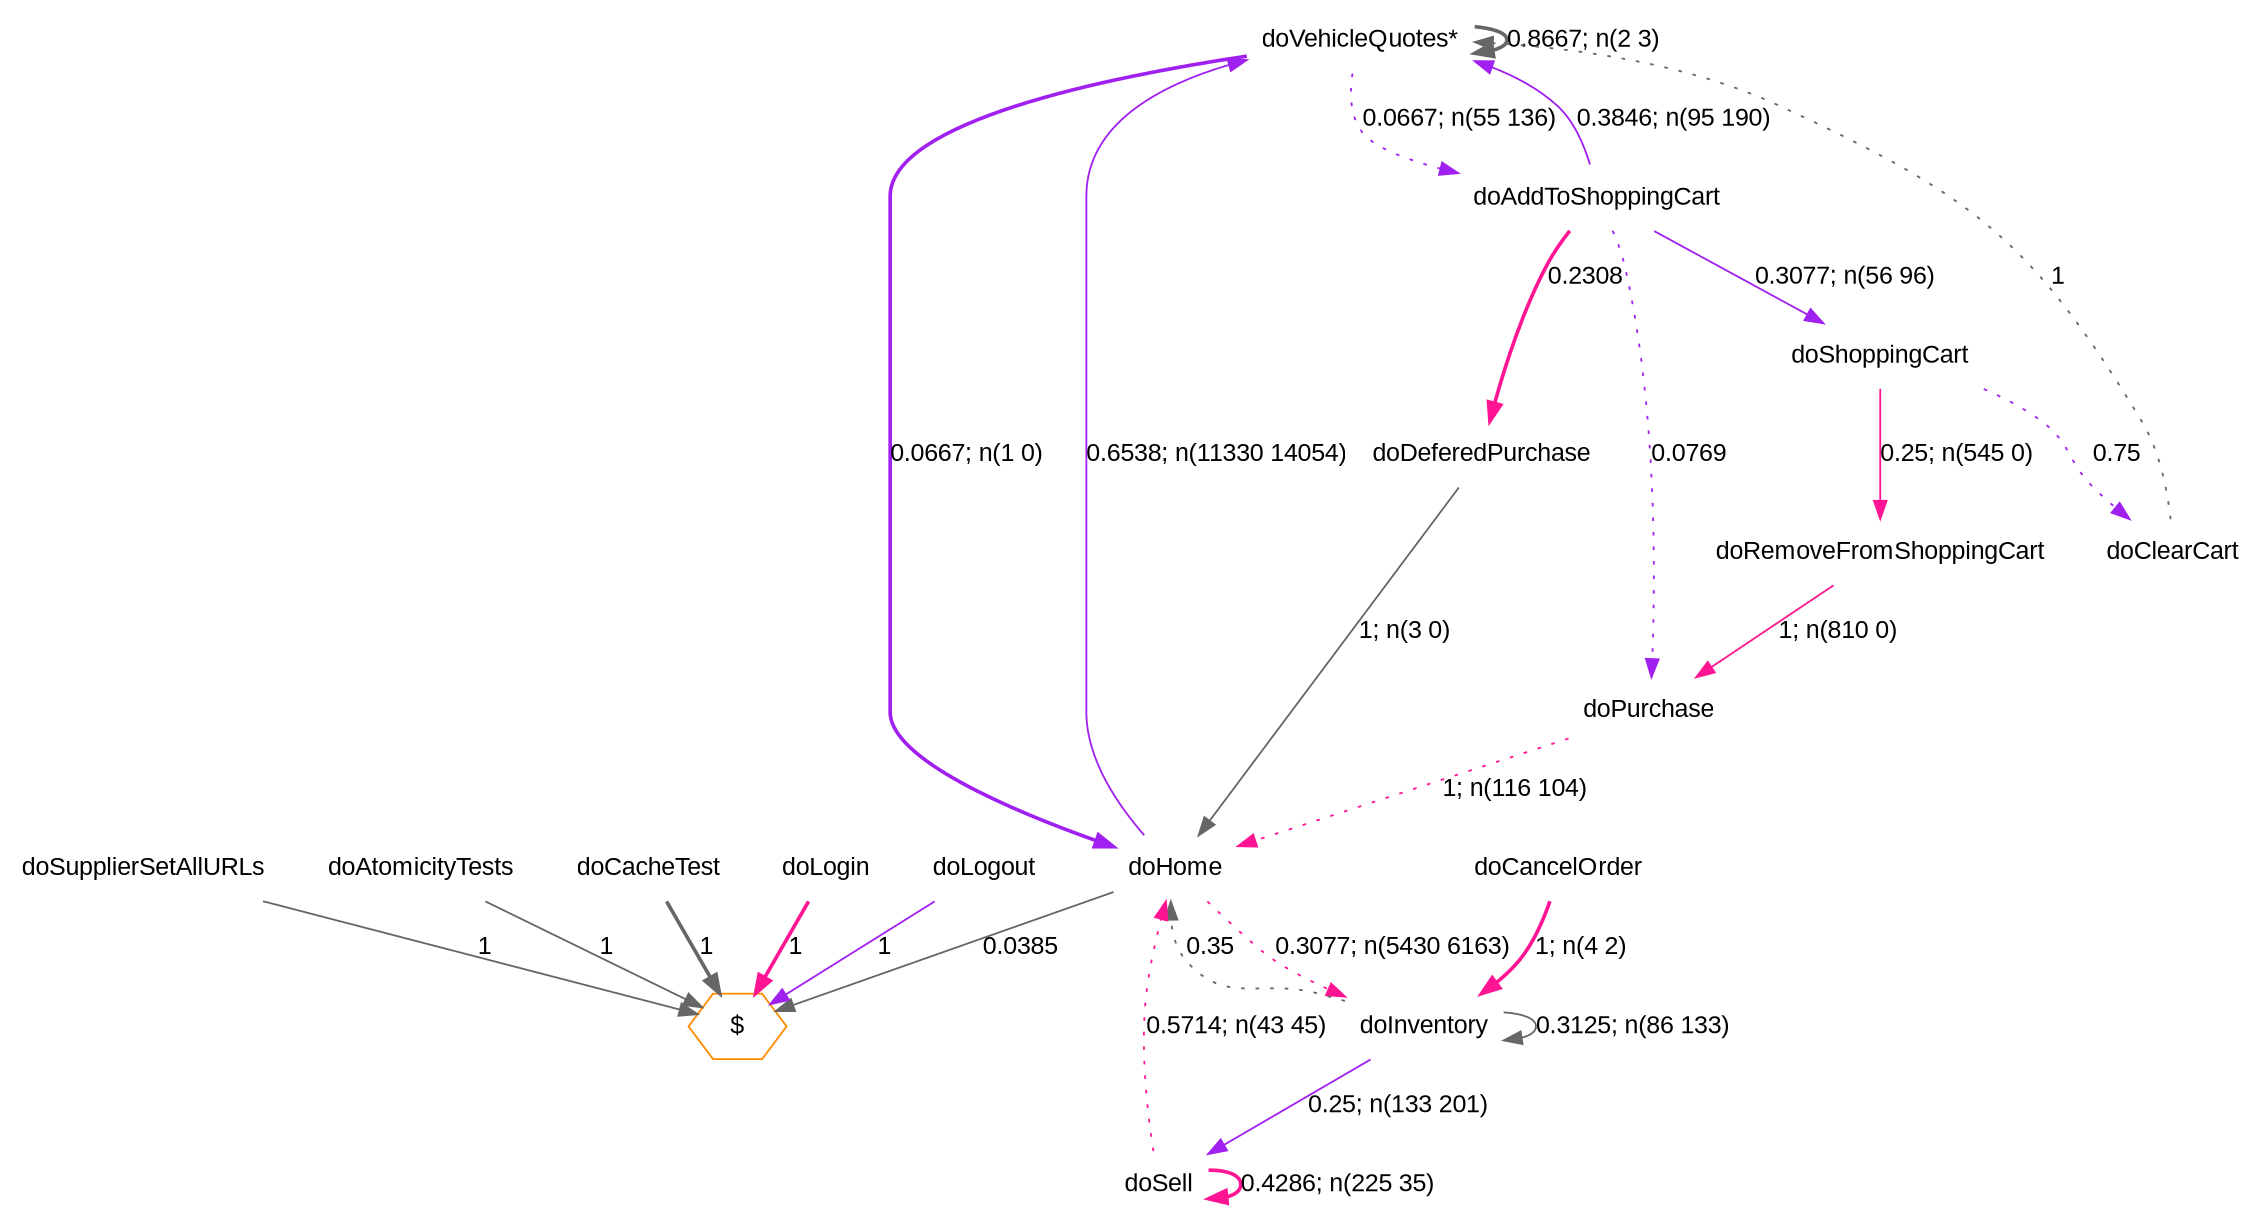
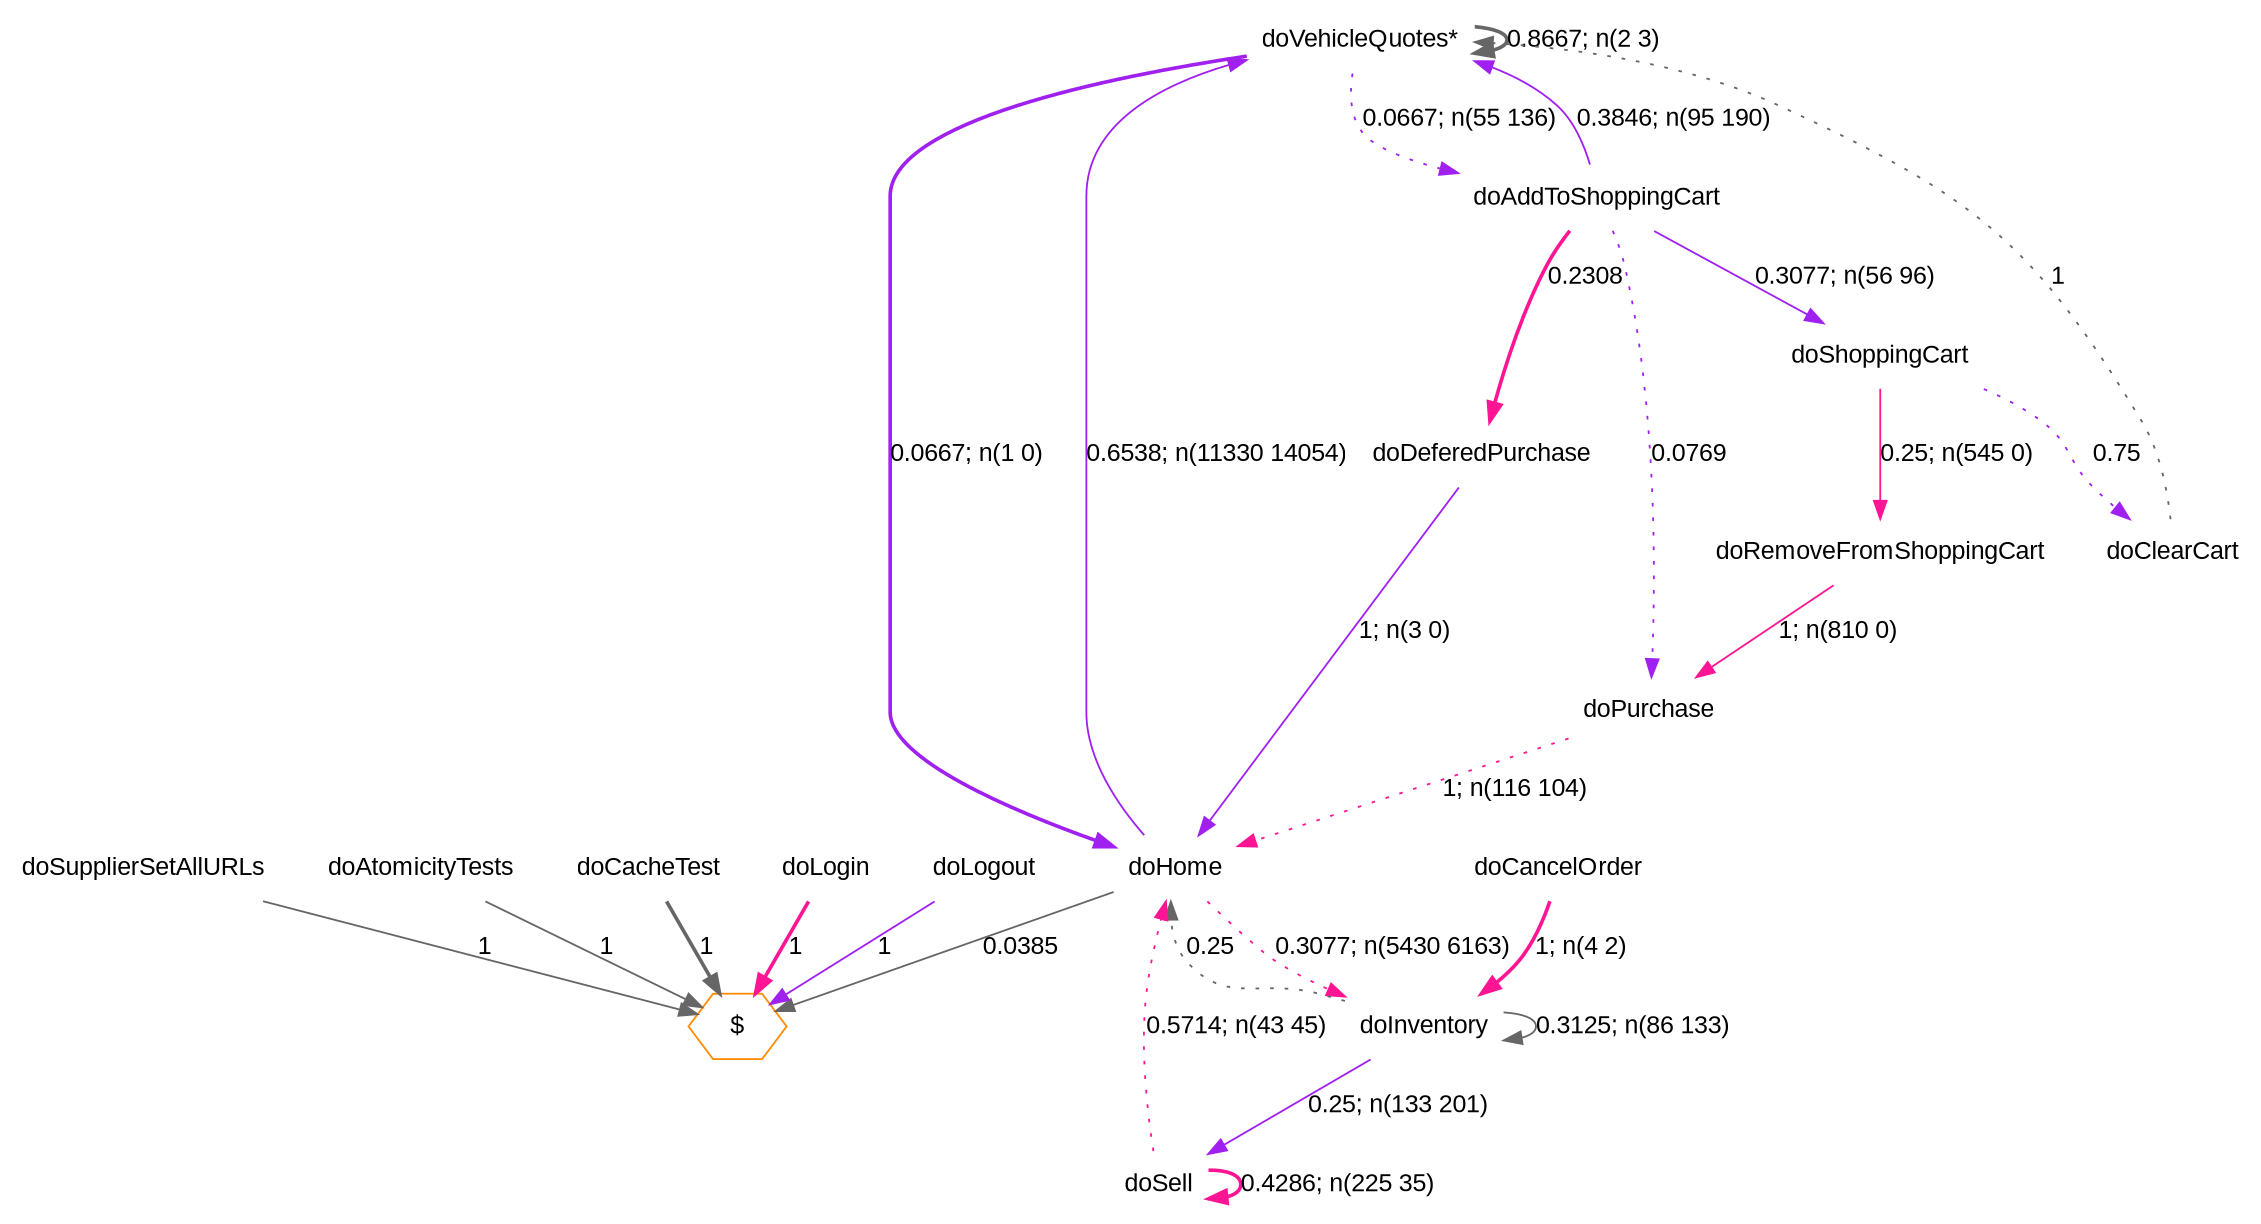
(1334, 654) -> (1334, 654)
(1211, 947) -> (1211, 947)
